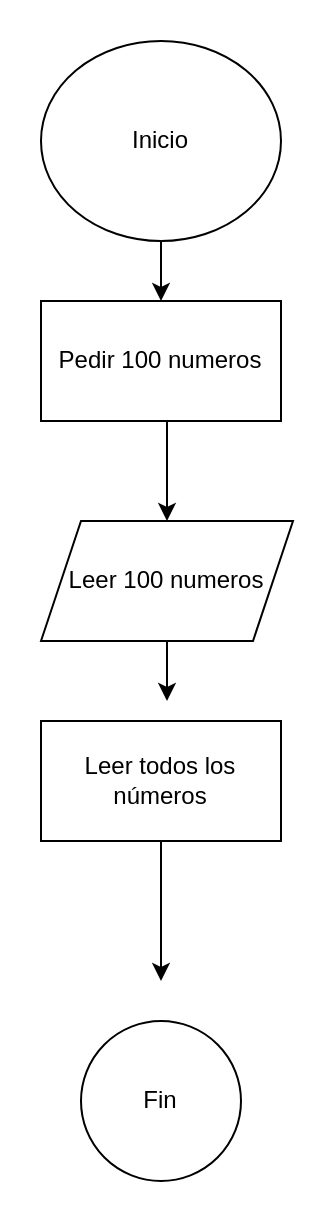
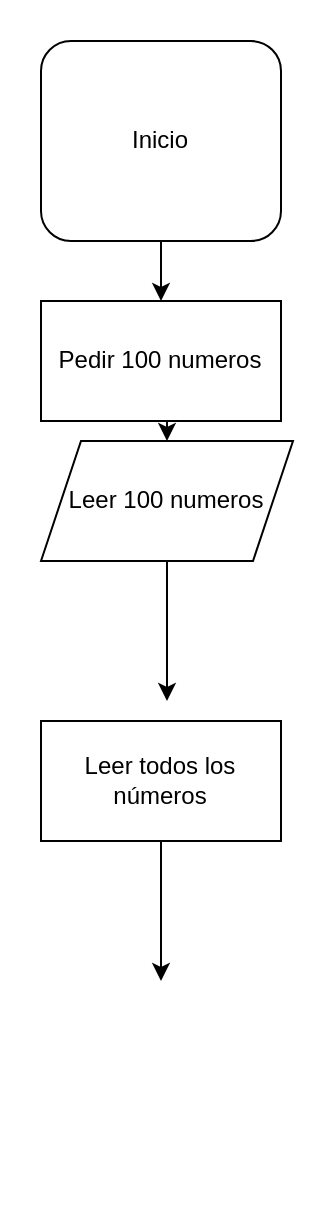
(161, 141) -> (161, 141)
(167, 581) -> (167, 501)
(161, 1101) -> none
